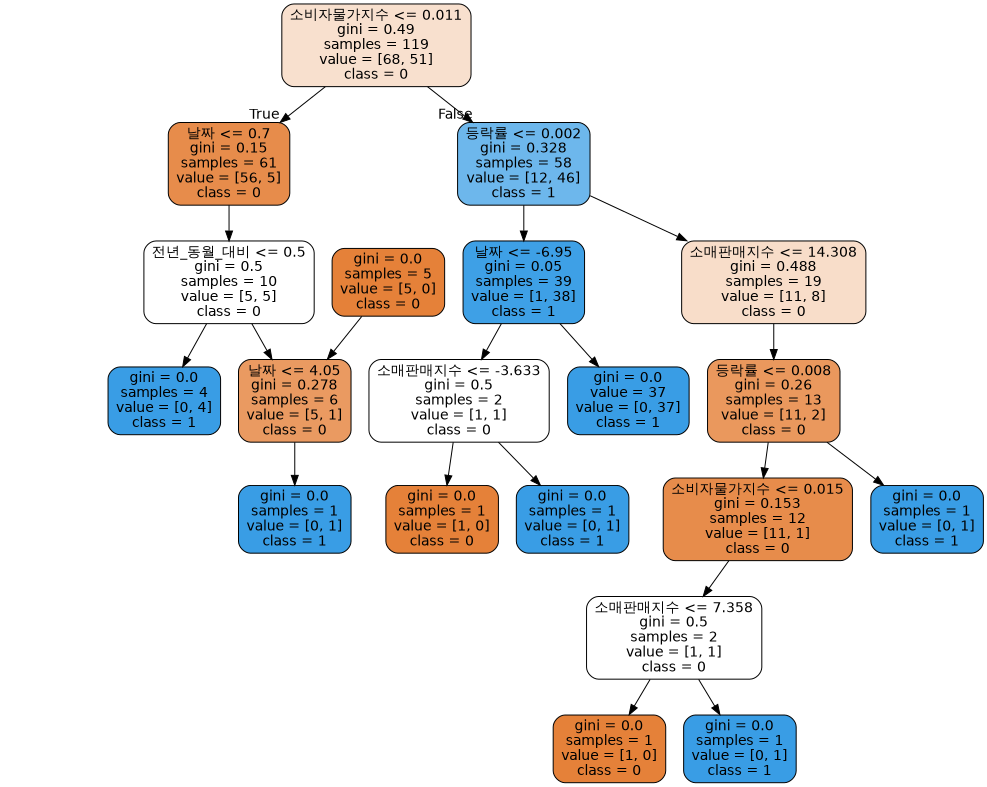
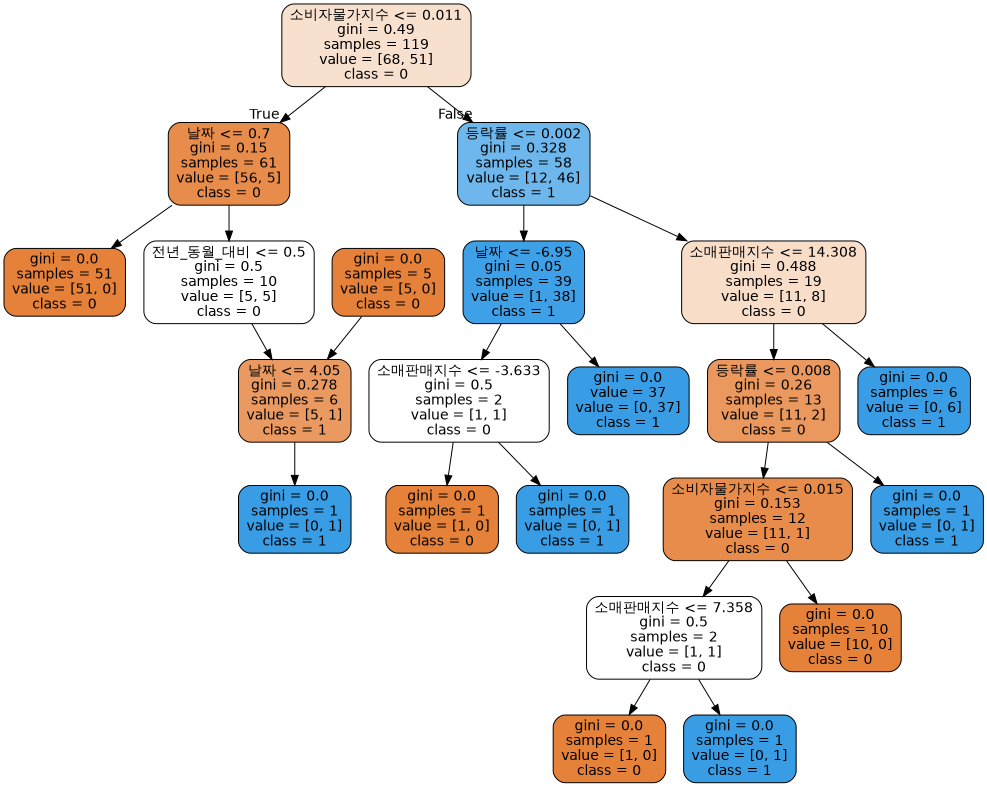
none -> (65, 282)
(164, 401) -> none
(295, 401) -> (295, 401)
none -> (914, 401)
none -> (840, 638)
